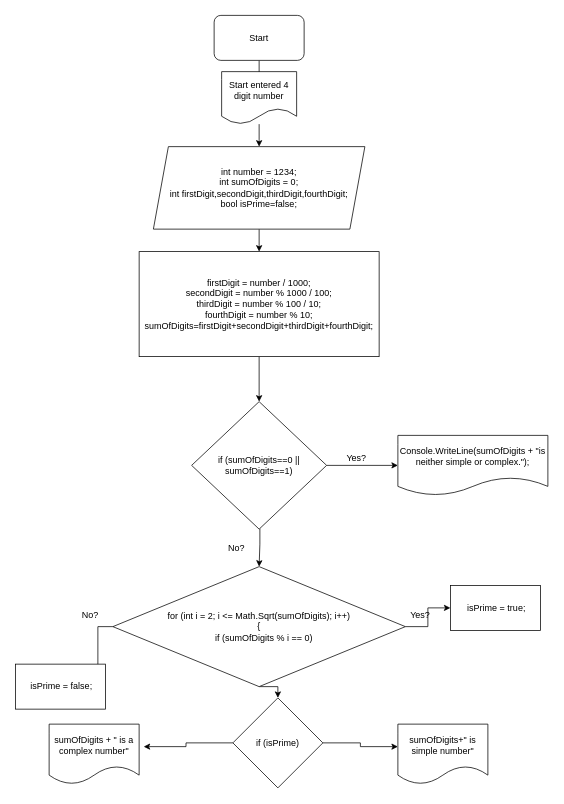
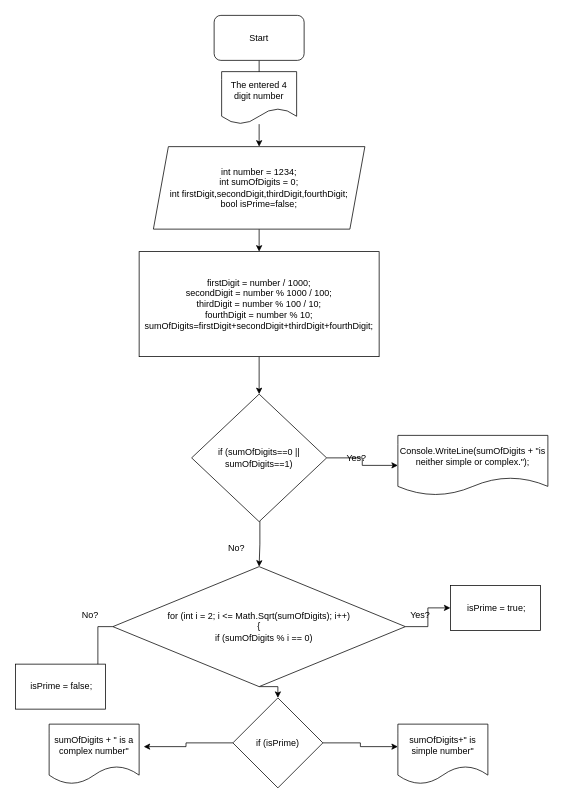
(259, 90) -> (259, 90)
(259, 465) -> (259, 458)
